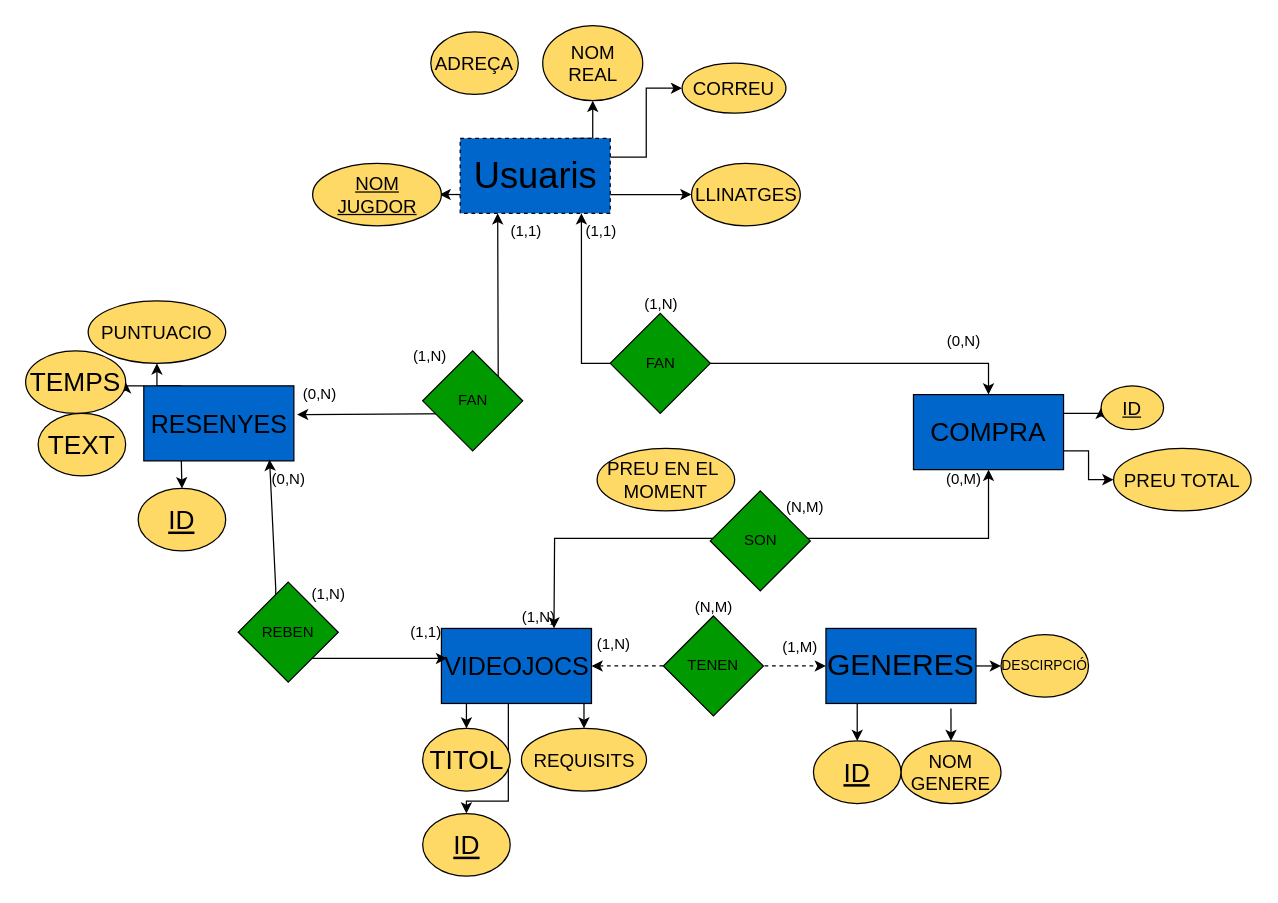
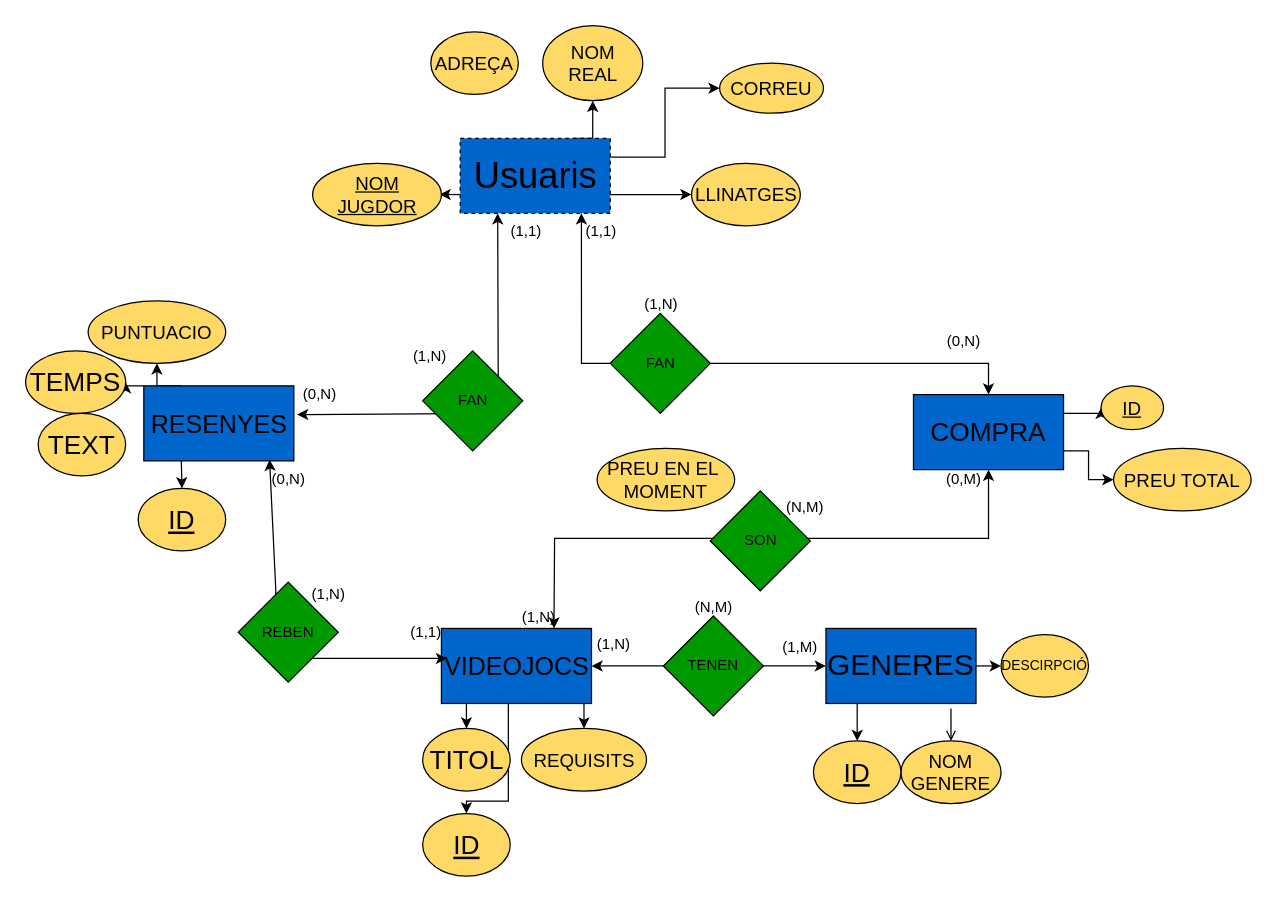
(734, 88) -> (771, 88)
(630, 666) -> (630, 666)
(951, 731) -> (951, 732)
